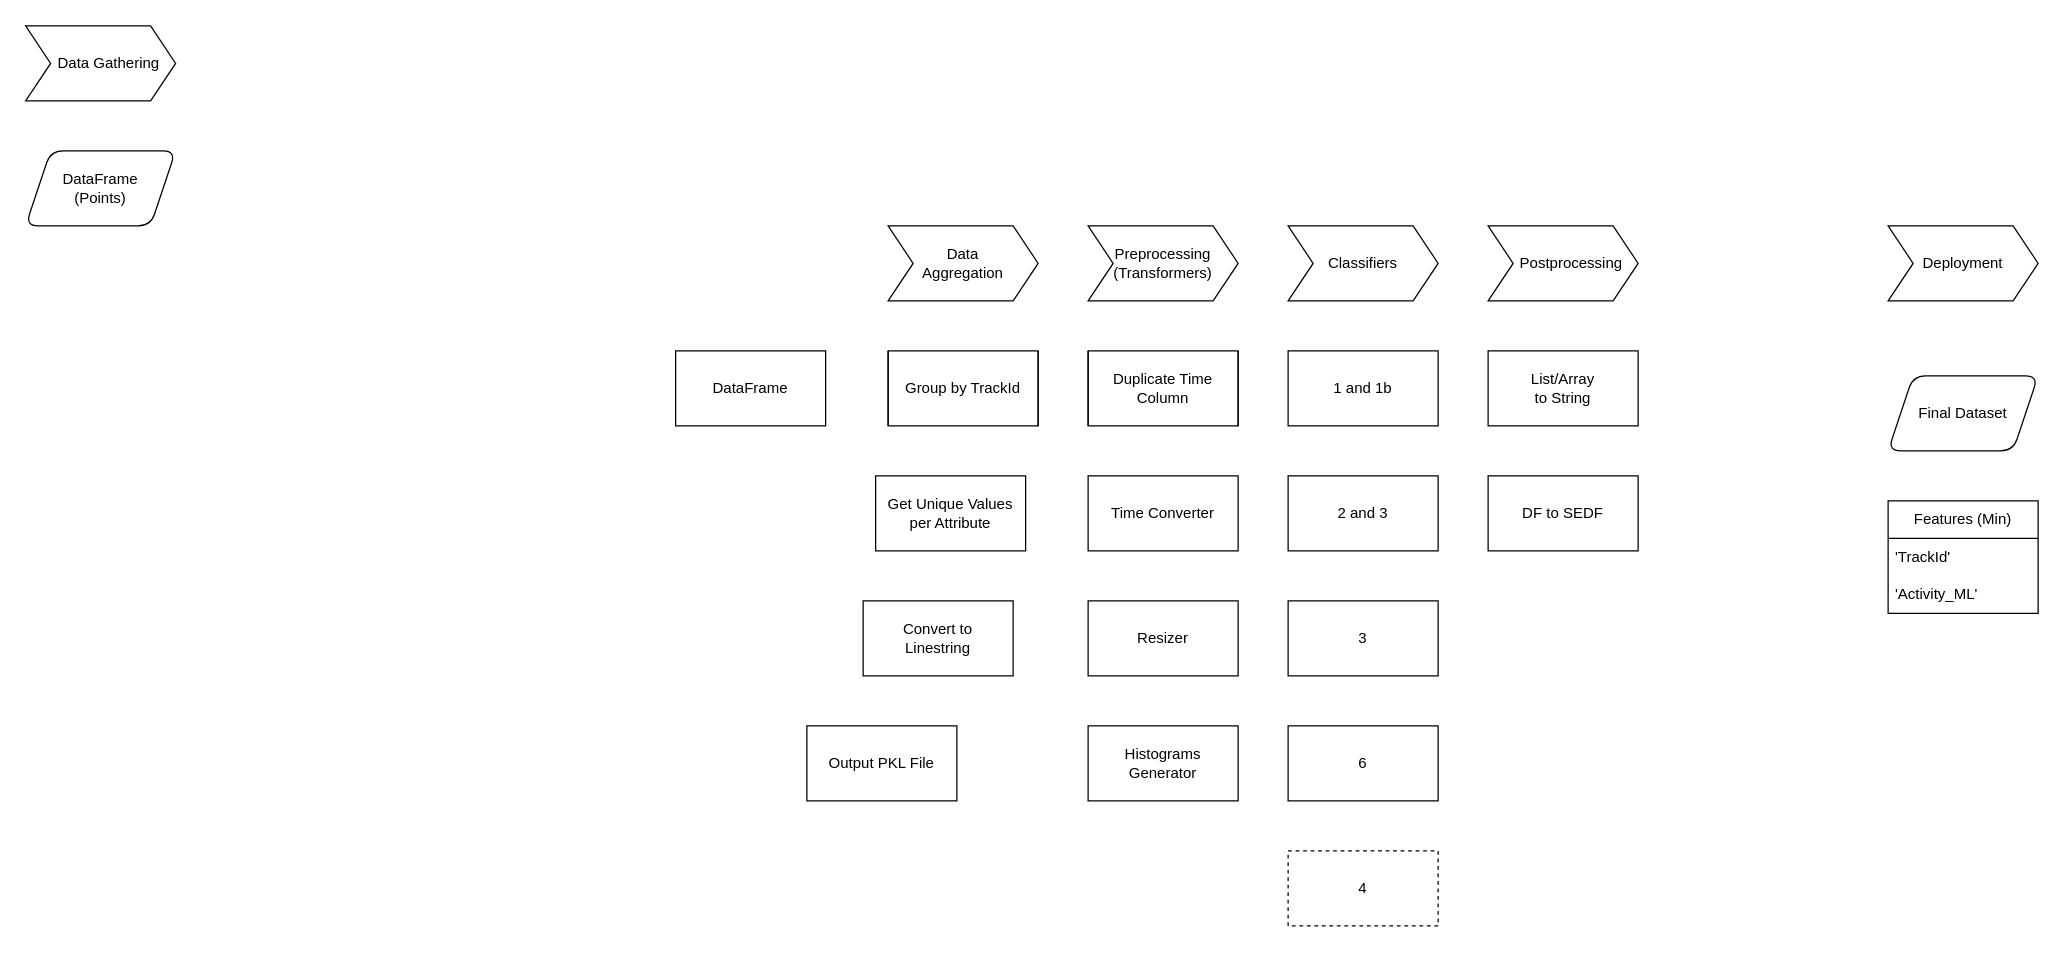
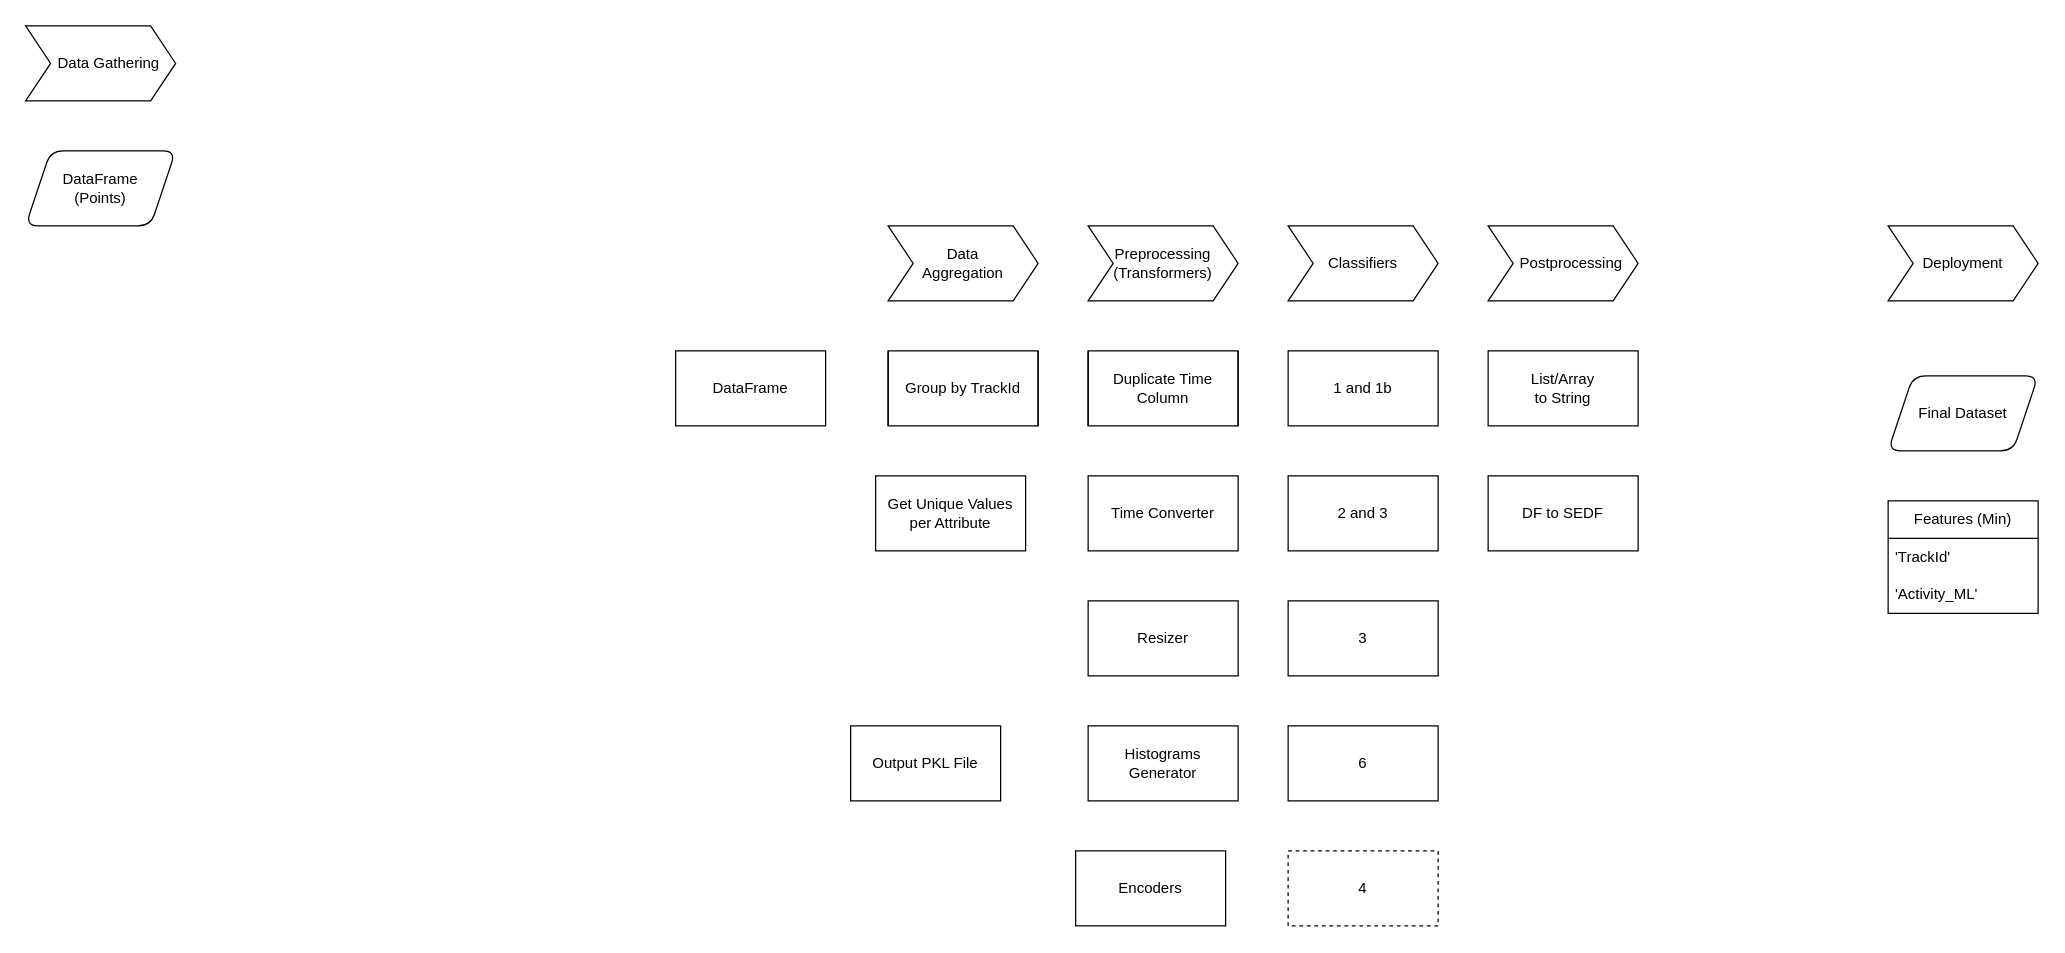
(938, 638) -> none
(882, 763) -> (926, 763)
none -> (1151, 888)
